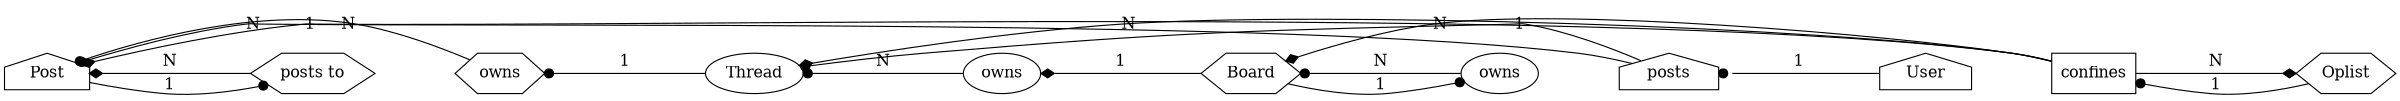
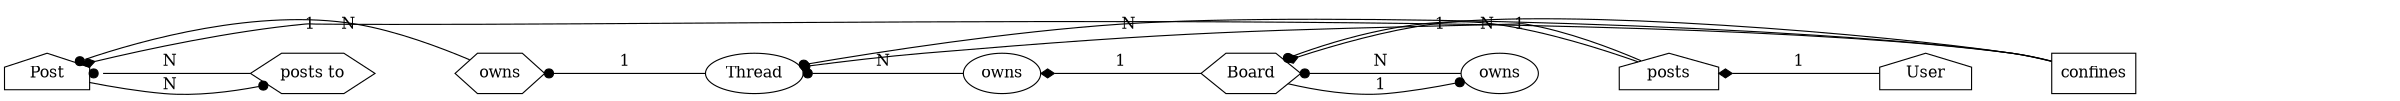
(1430, 20) -> (1430, 20)
(1440, 25) -> (1440, 25)
(858, 26) -> (1466, 22)
(177, 73) -> (177, 73)
(1806, 73) -> (1806, 73)
(2346, 73) -> none
(170, 85) -> (170, 85)
